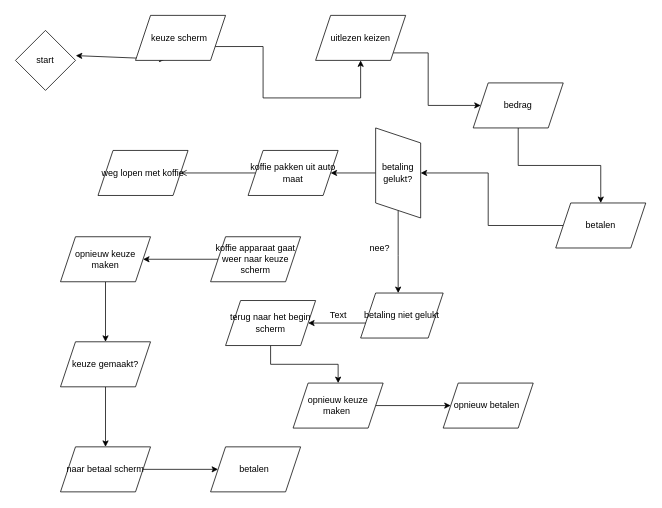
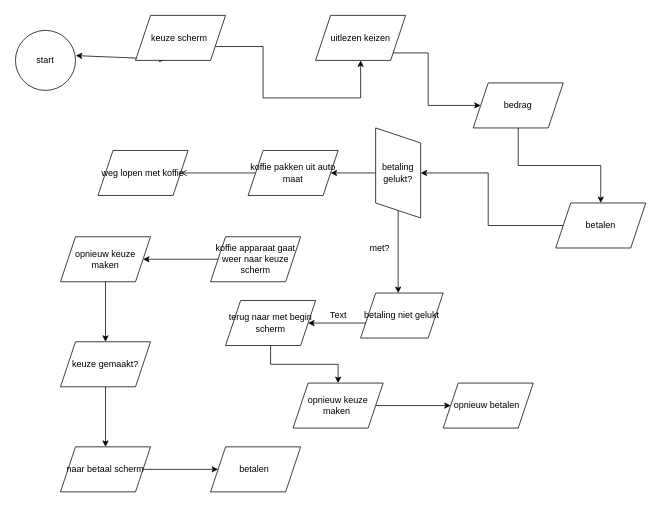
(45, 60) -> (45, 60)
(380, 248) -> (380, 248)
(270, 323) -> (270, 323)
